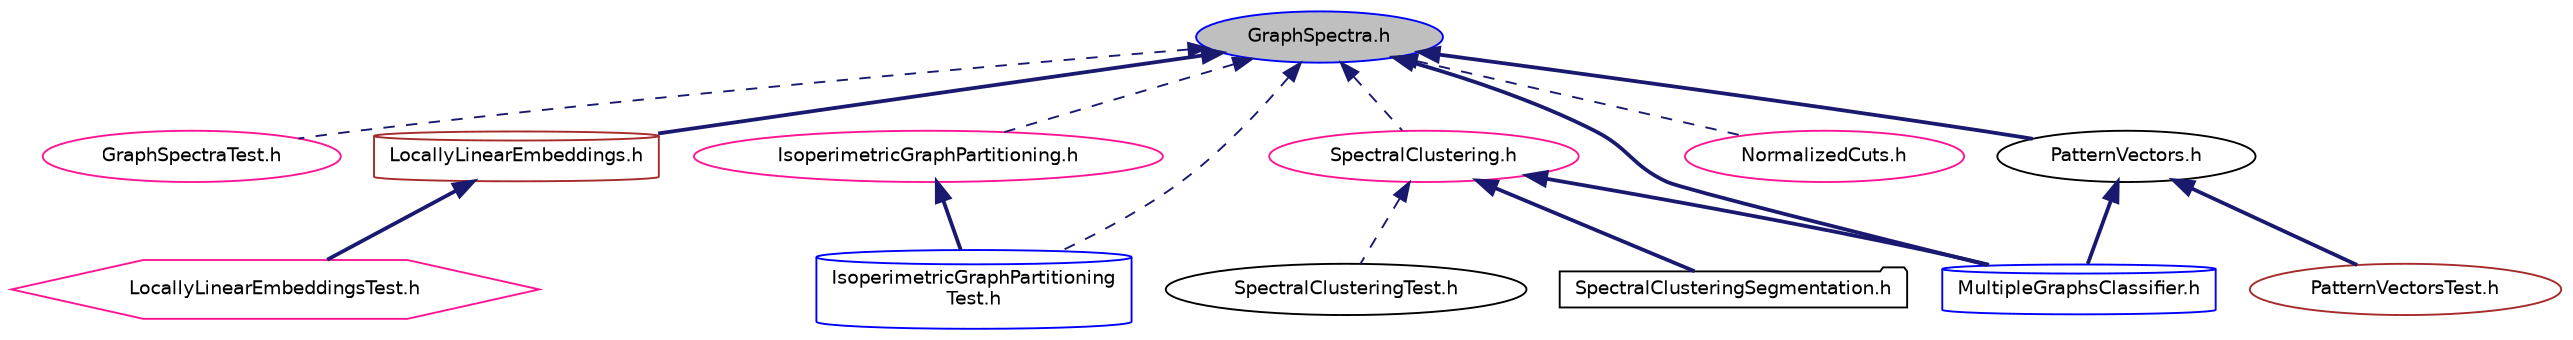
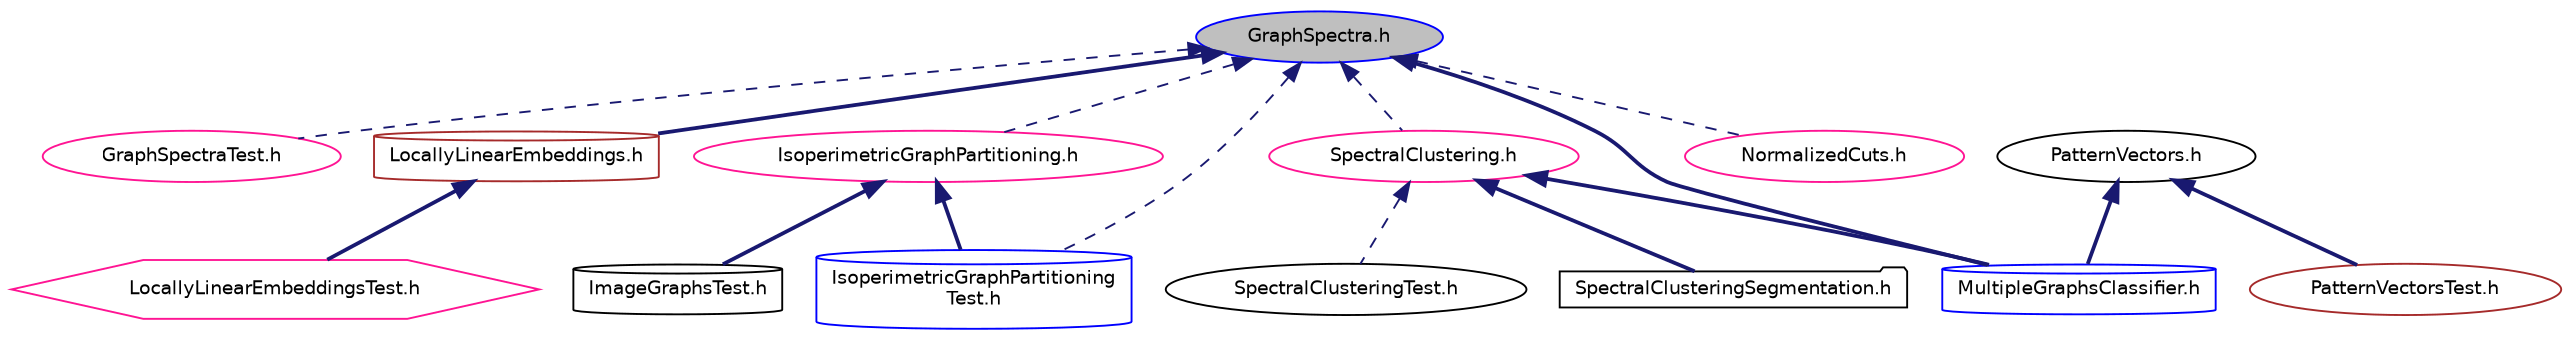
(1736, 95) -> none
none -> (678, 289)
